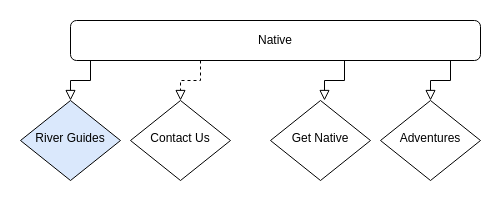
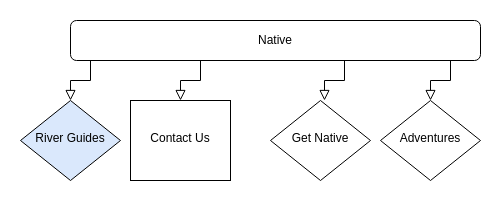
(196, 81) -> (196, 81)
(181, 141) -> (181, 141)
